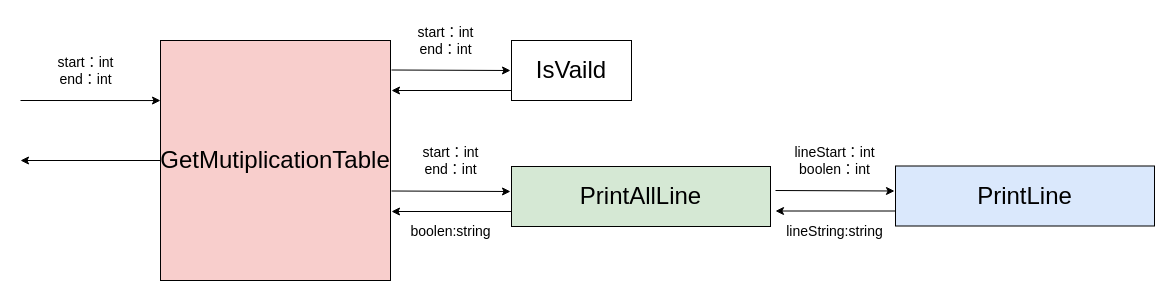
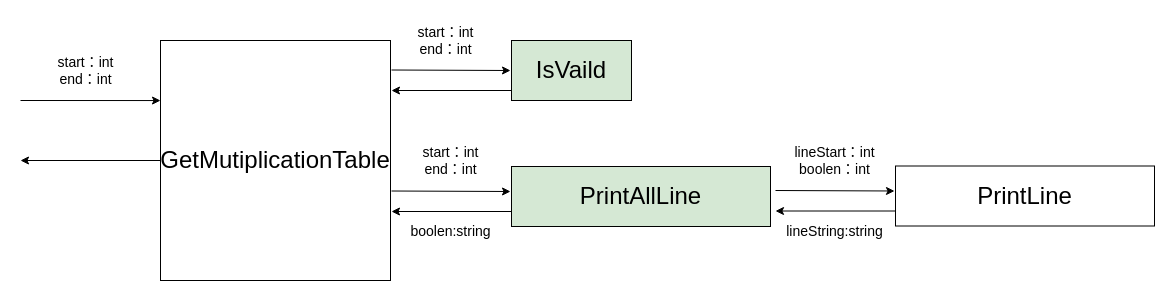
(572, 71) -> (572, 71)
(276, 161) -> (276, 161)
(1025, 196) -> (1025, 196)
